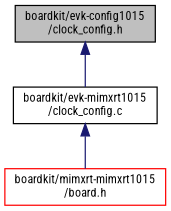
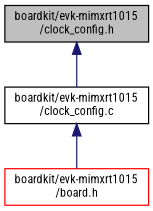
(85, 24) -> (77, 24)
(85, 187) -> (77, 187)
